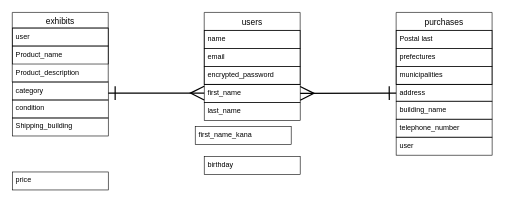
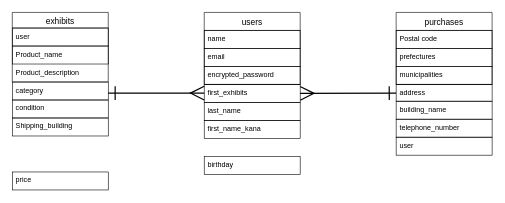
(419, 38) -> (420, 38)
(227, 92) -> (233, 92)
(243, 135) -> (252, 129)
